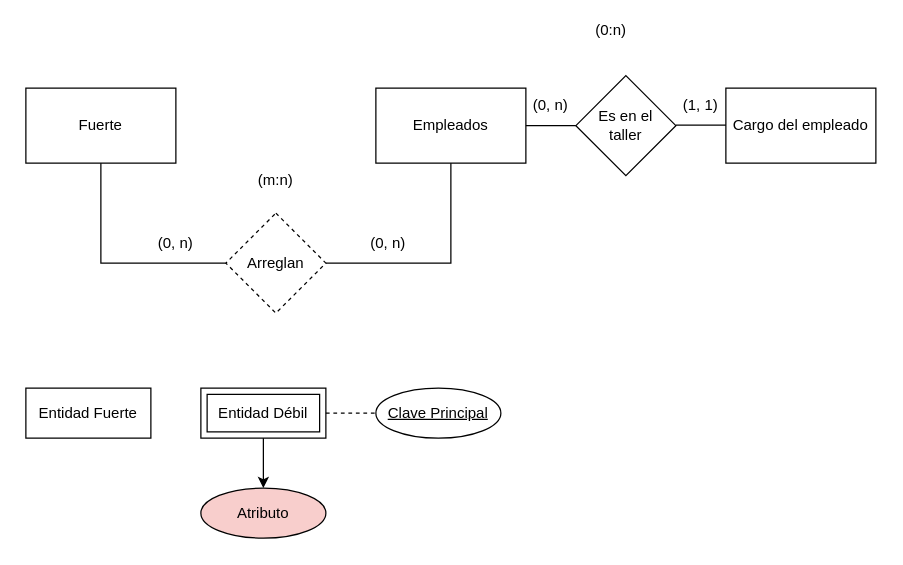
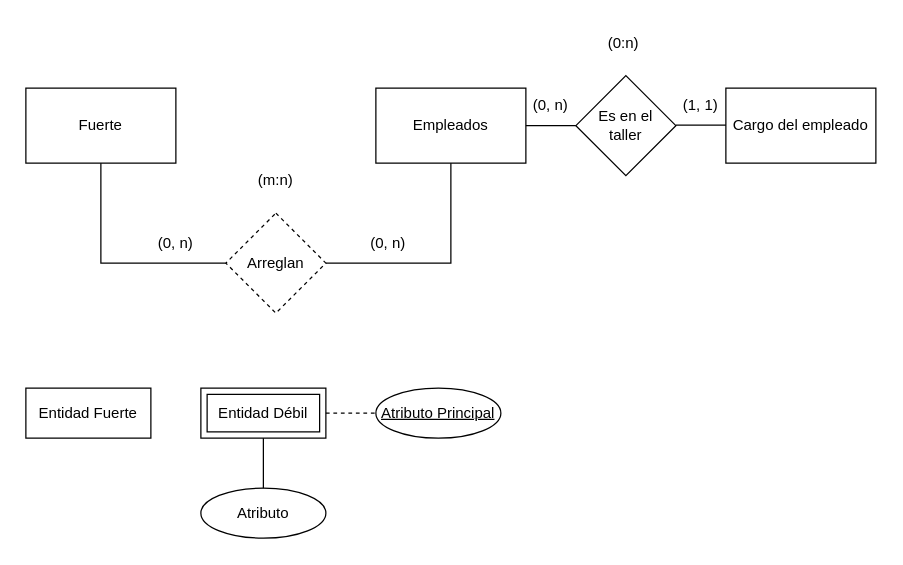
(613, 32) -> (626, 44)
(438, 413) -> (438, 413)
(263, 478) -> (263, 481)
(263, 513) -> (263, 513)
